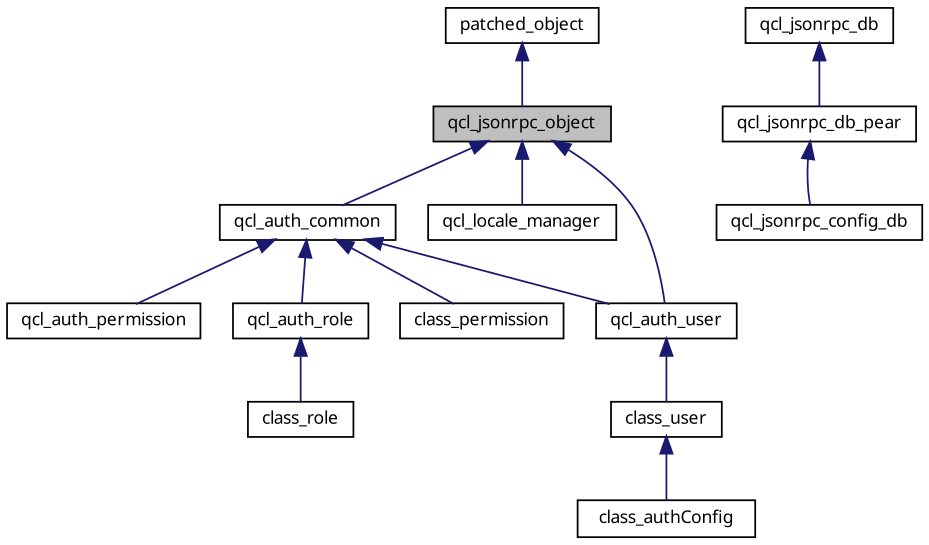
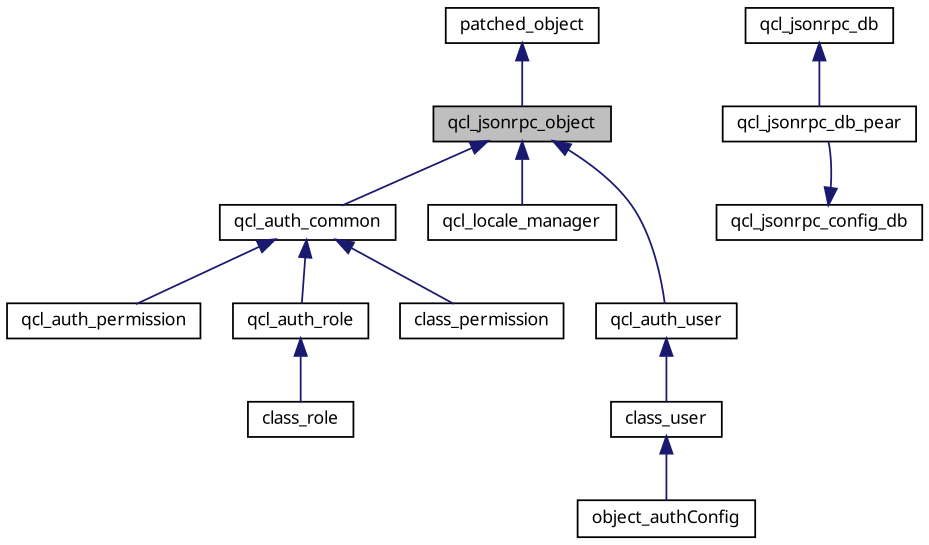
(808, 182) -> (831, 165)
(496, 274) -> none
(666, 519) -> (666, 519)
